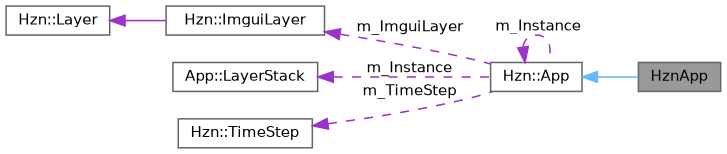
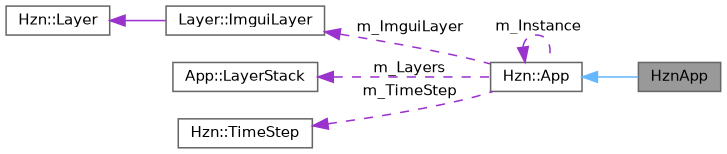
(245, 21) -> (245, 21)
(408, 69) -> (408, 69)
